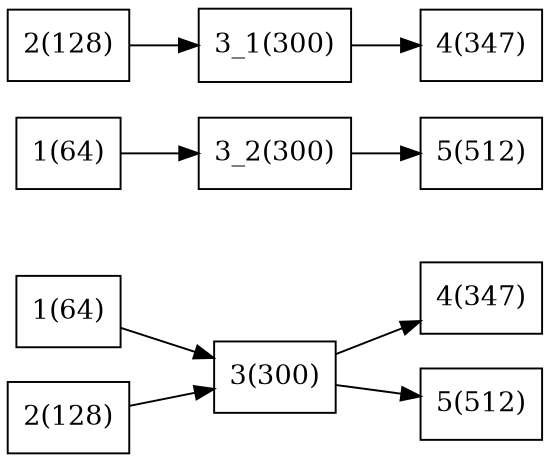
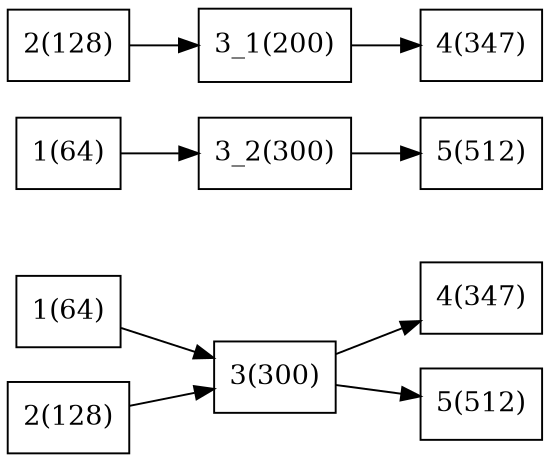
(275, 45) -> (275, 45)
